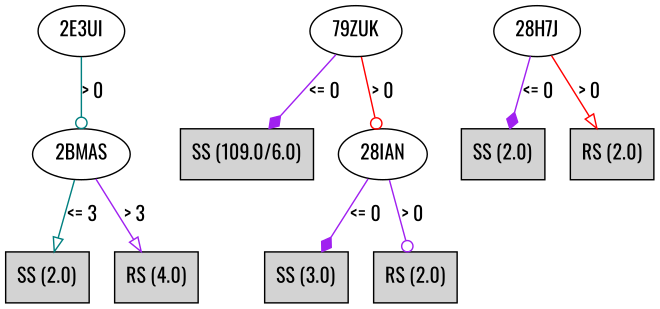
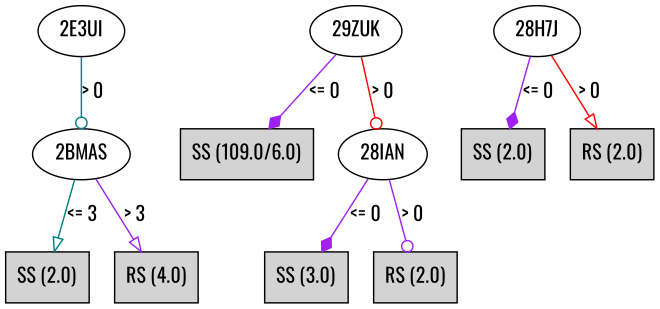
(356, 31) -> (356, 31)
